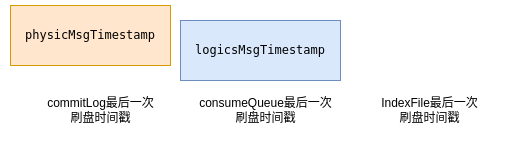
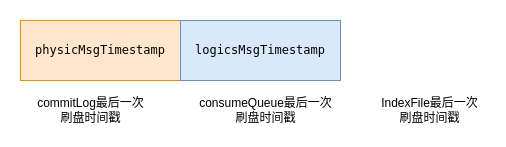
(91, 36) -> (101, 51)
(101, 111) -> (91, 111)
